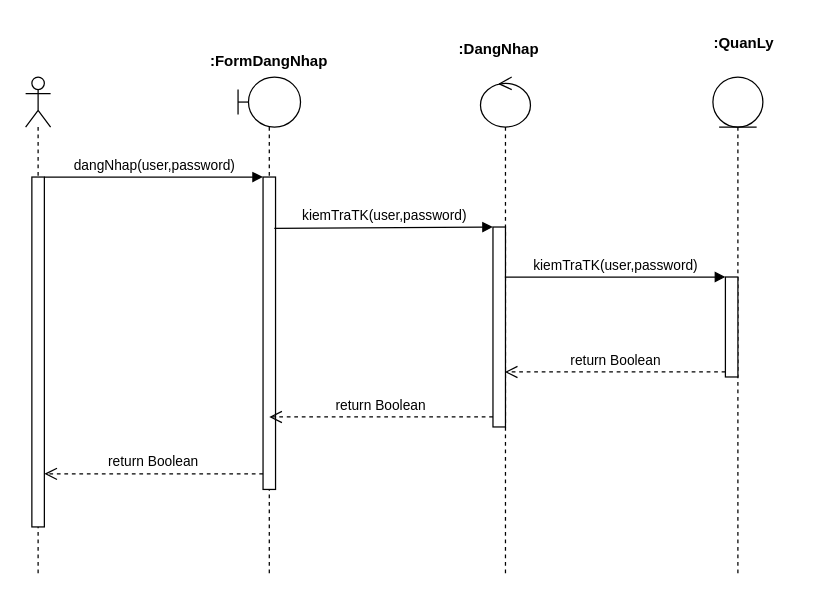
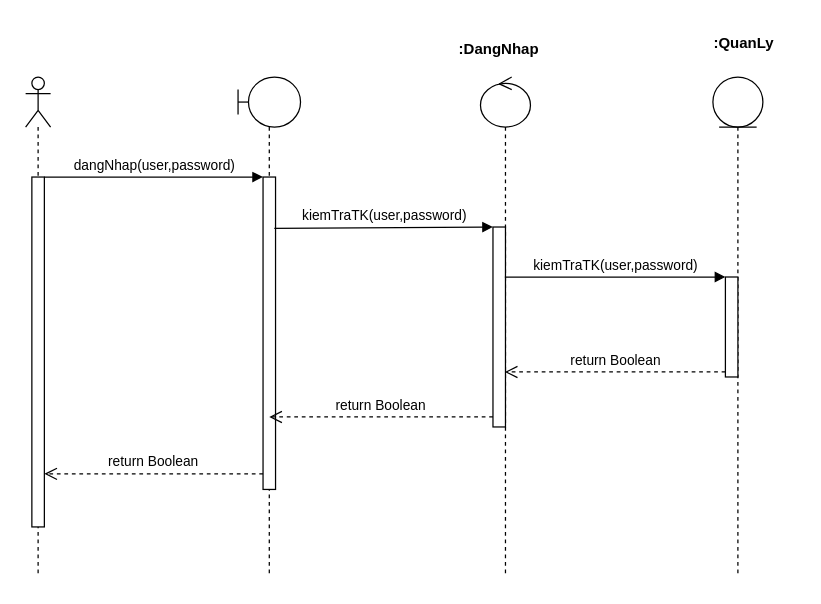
(269, 61) -> none
